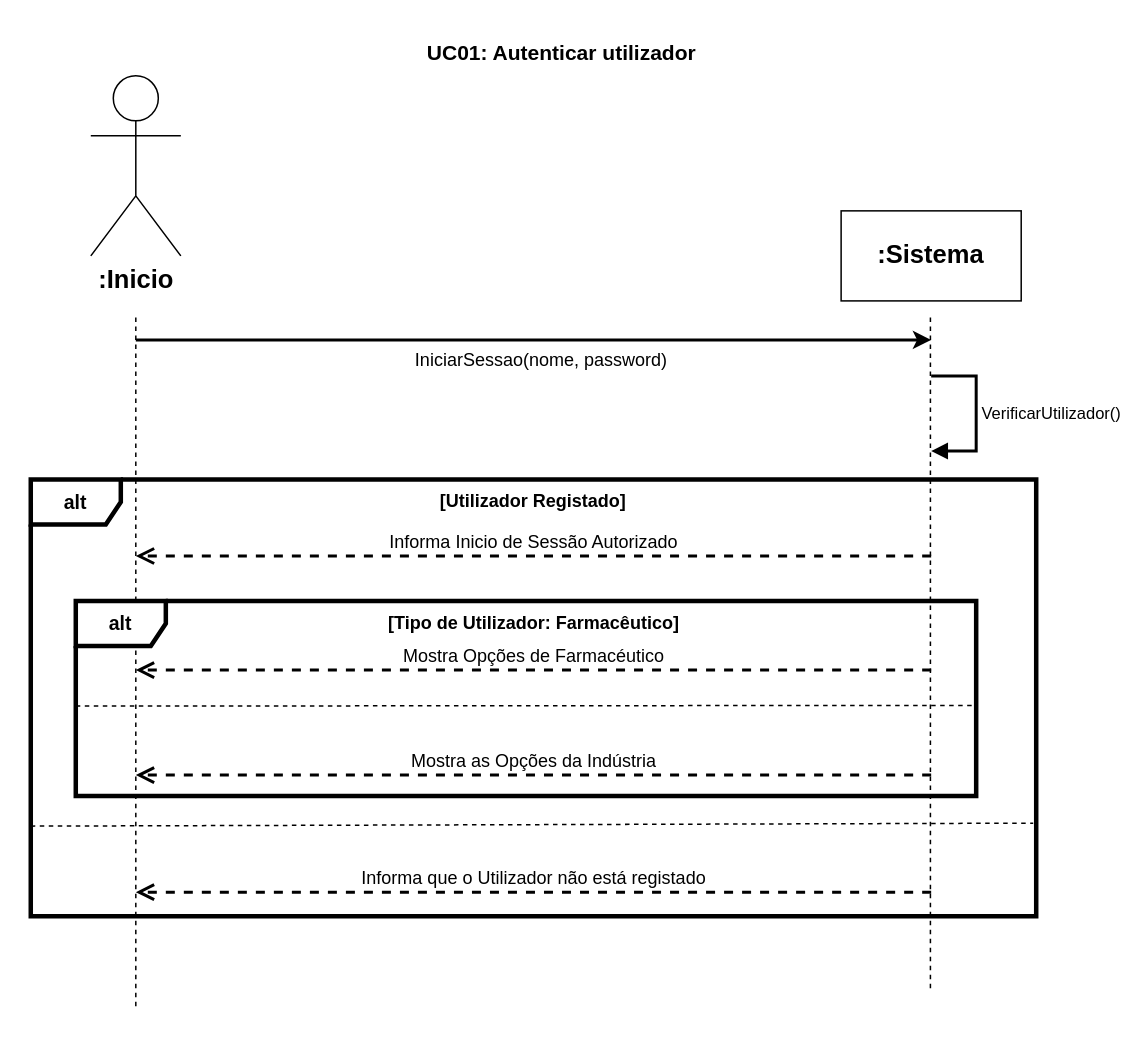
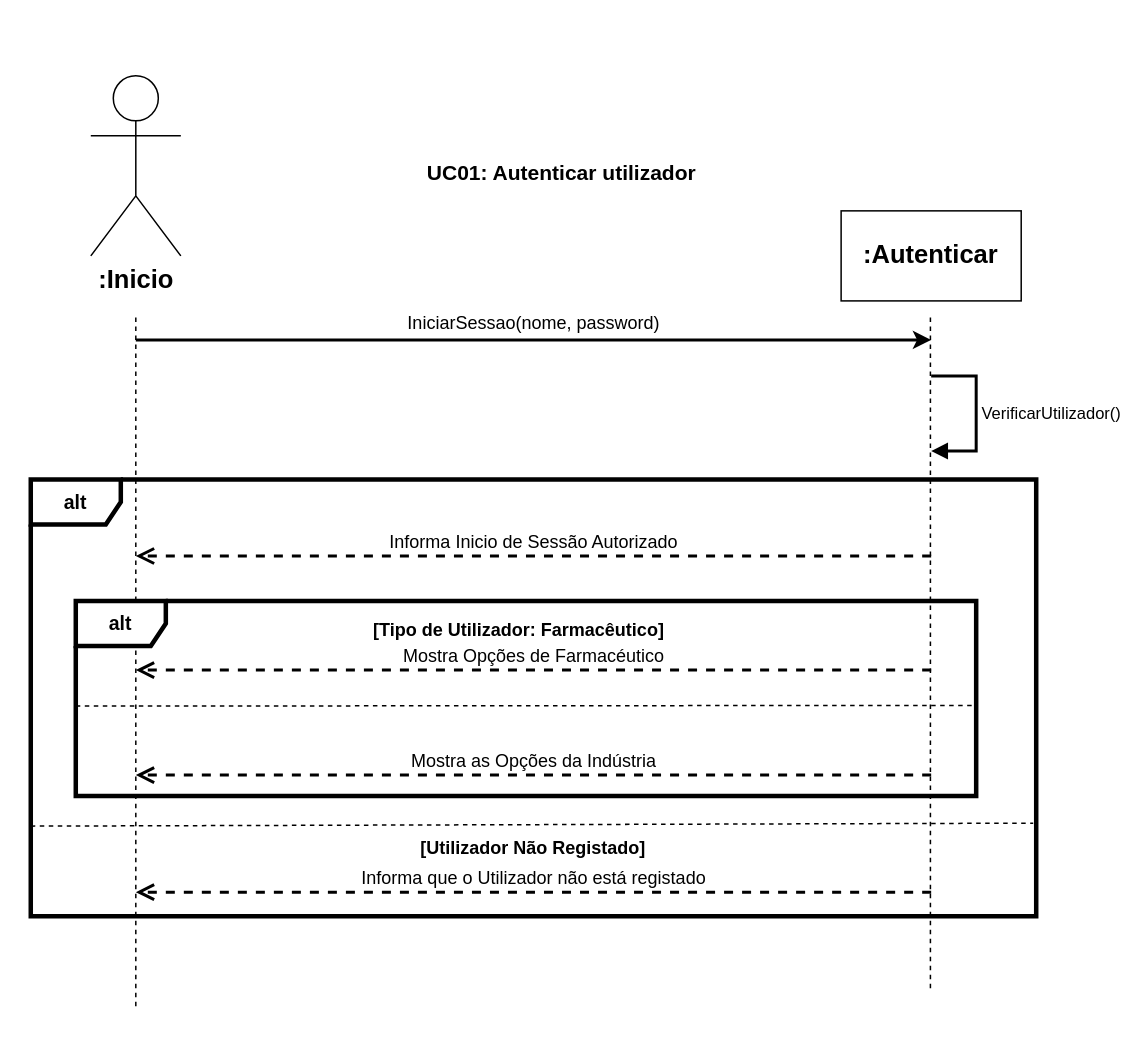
(562, 53) -> (562, 173)
(931, 256) -> (931, 256)
(541, 361) -> (533, 323)
(533, 502) -> none
(533, 623) -> (518, 631)
none -> (533, 848)
